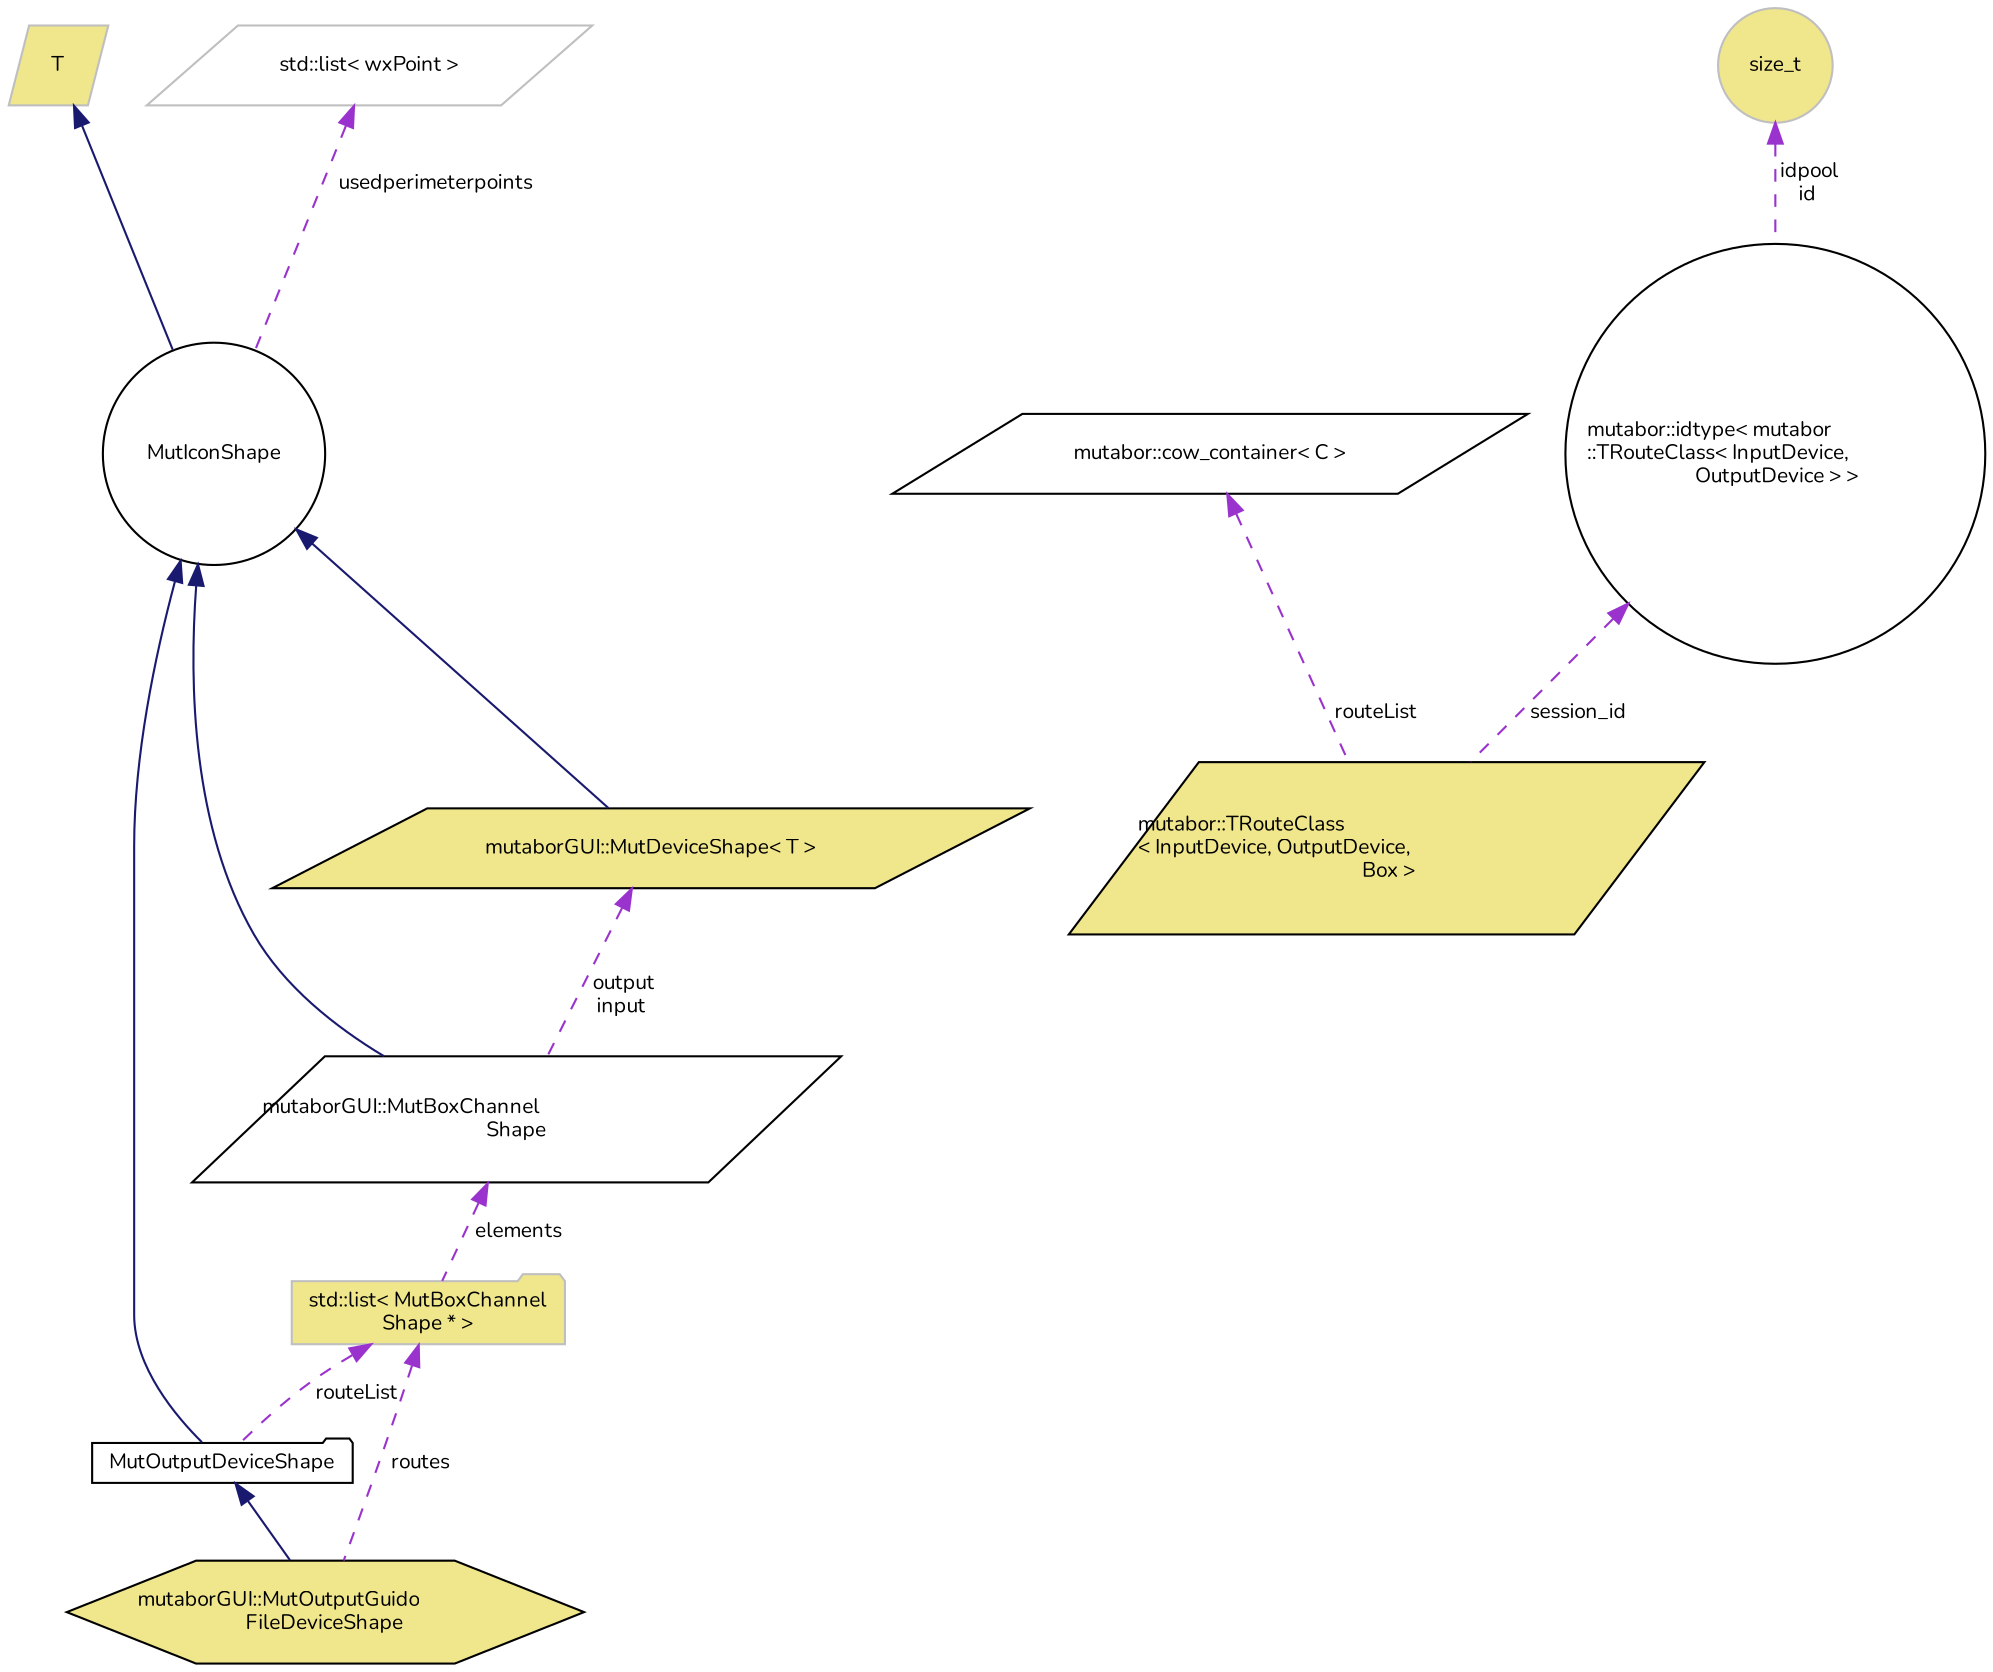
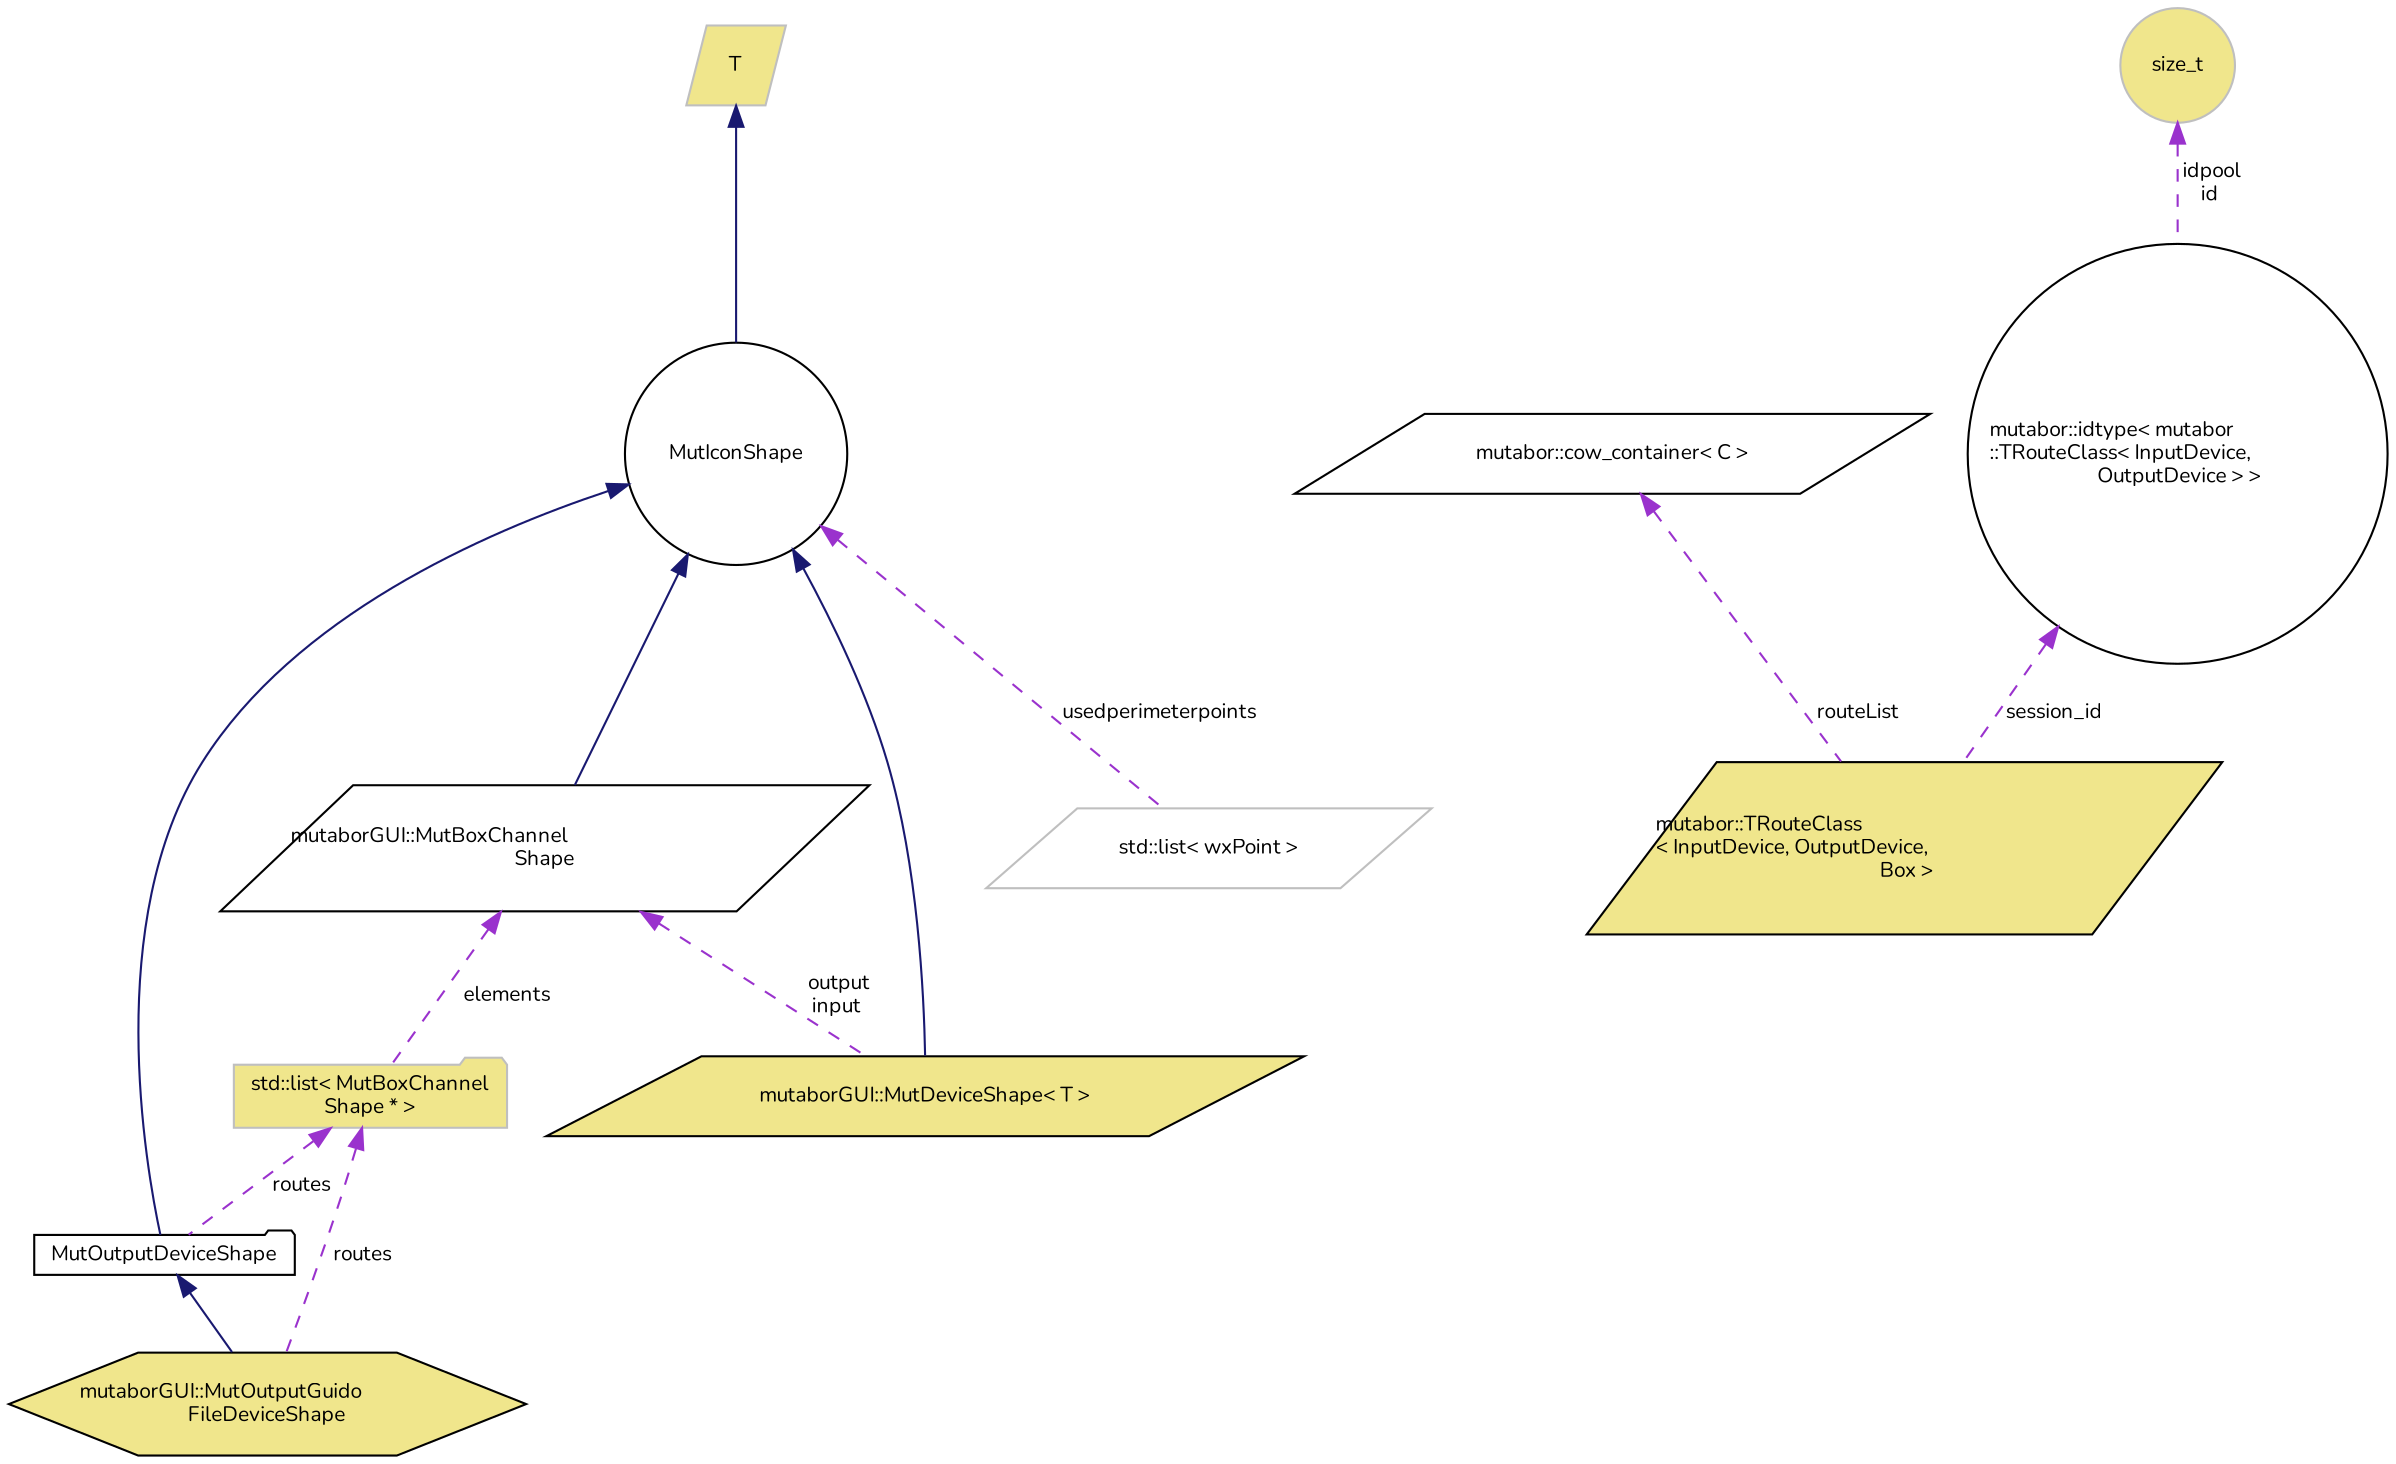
(301, 238) -> (1000, 674)
(585, 982) -> (762, 990)
(355, 1394) -> (300, 1186)
